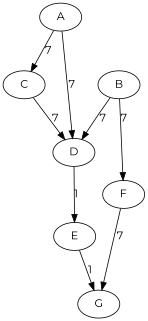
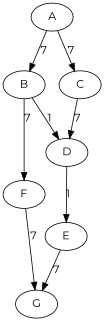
(67, 81) -> (40, 47)
(103, 119) -> (50, 119)
(90, 270) -> (56, 270)
